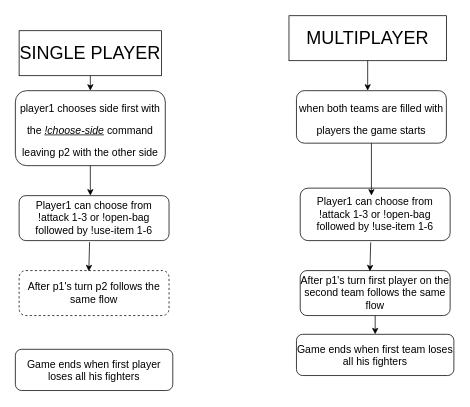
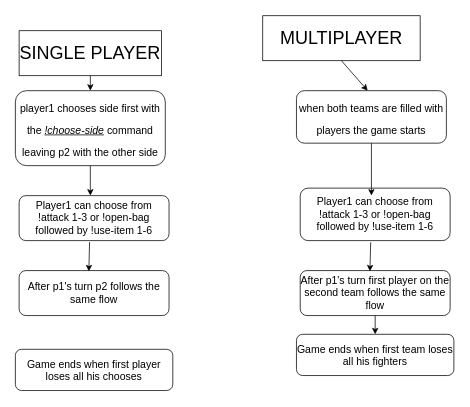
(368, 38) -> (342, 38)
(94, 293) -> (94, 293)
(94, 370) -> (94, 370)
